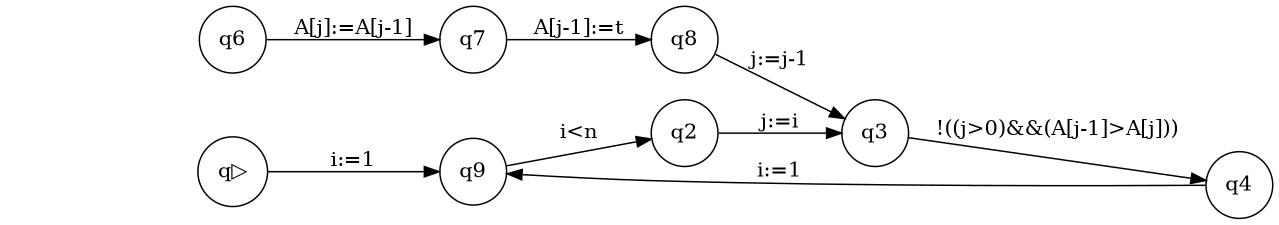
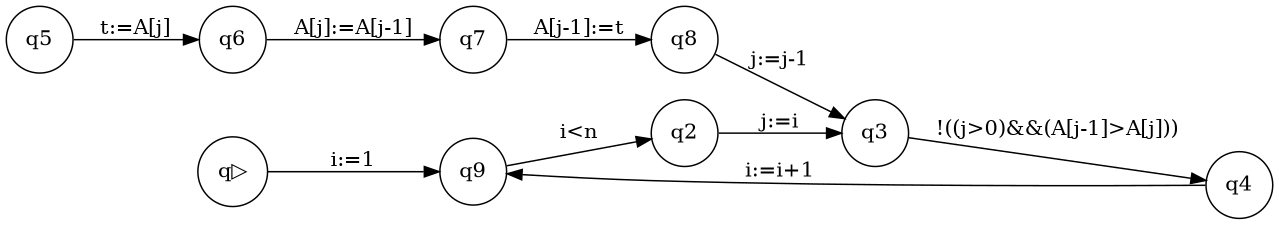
none -> (40, 40)
(780, 171) -> (780, 171)
